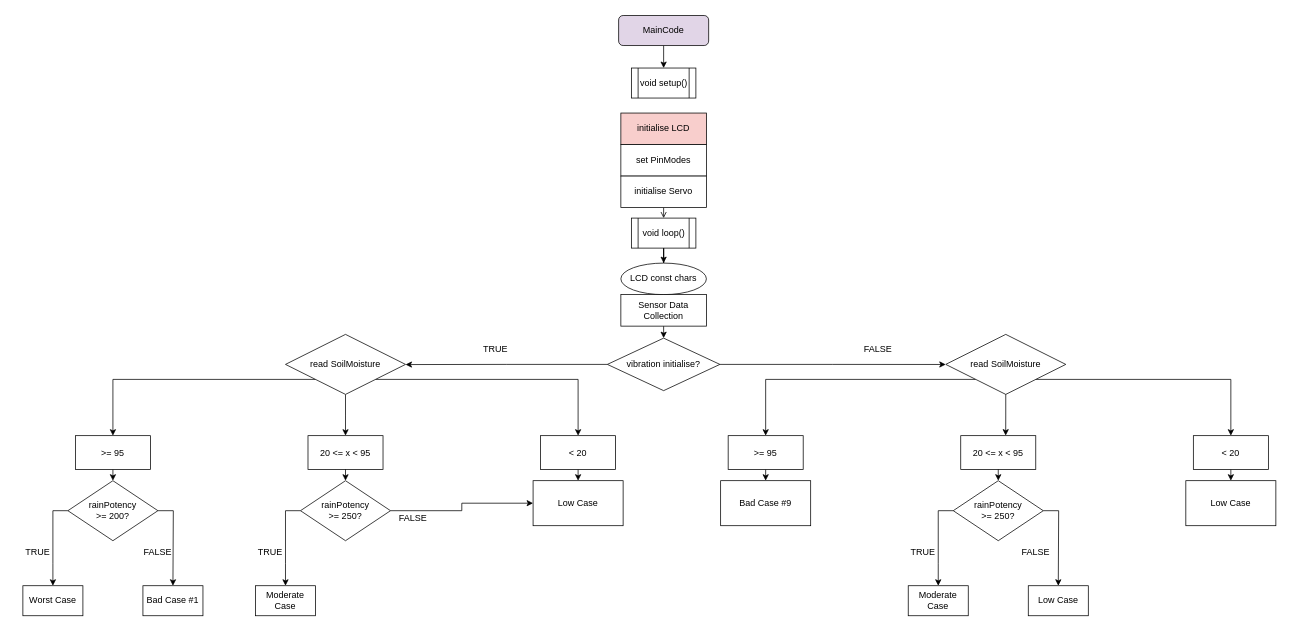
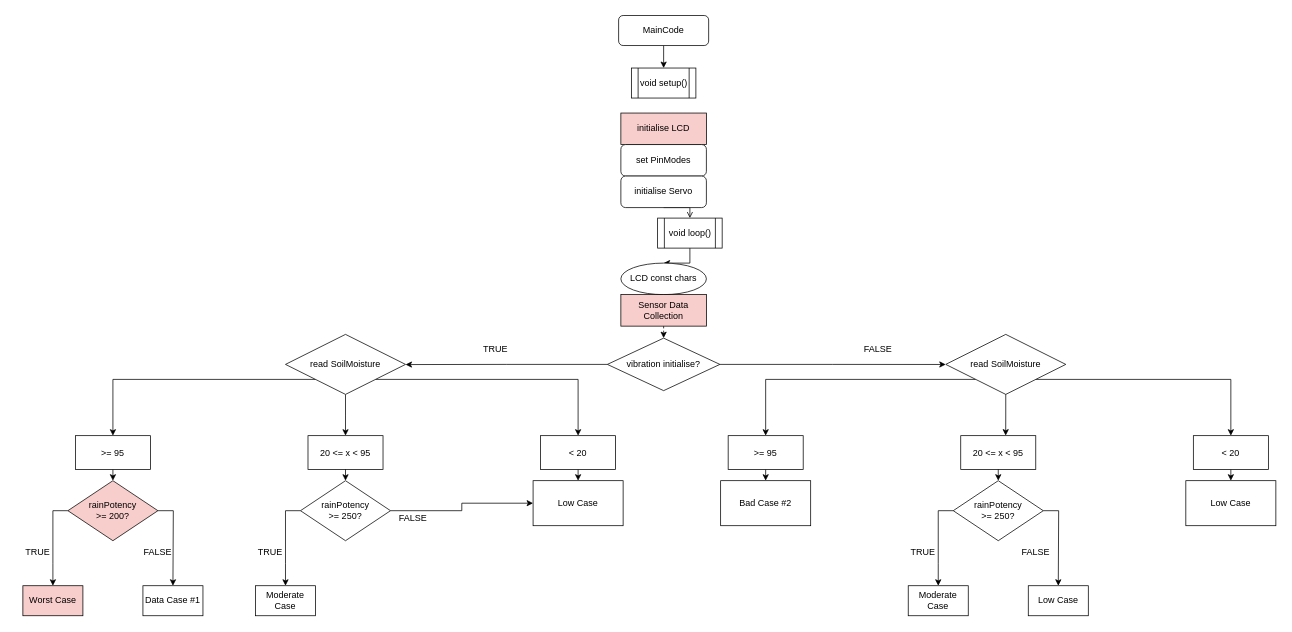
(663, 30) -> (663, 30)
(663, 160) -> (663, 160)
(663, 192) -> (663, 192)
(663, 233) -> (690, 233)
(663, 310) -> (663, 310)
(663, 329) -> (663, 329)
(765, 503) -> (765, 503)
(113, 510) -> (113, 510)
(53, 600) -> (53, 600)
(173, 600) -> (173, 600)
